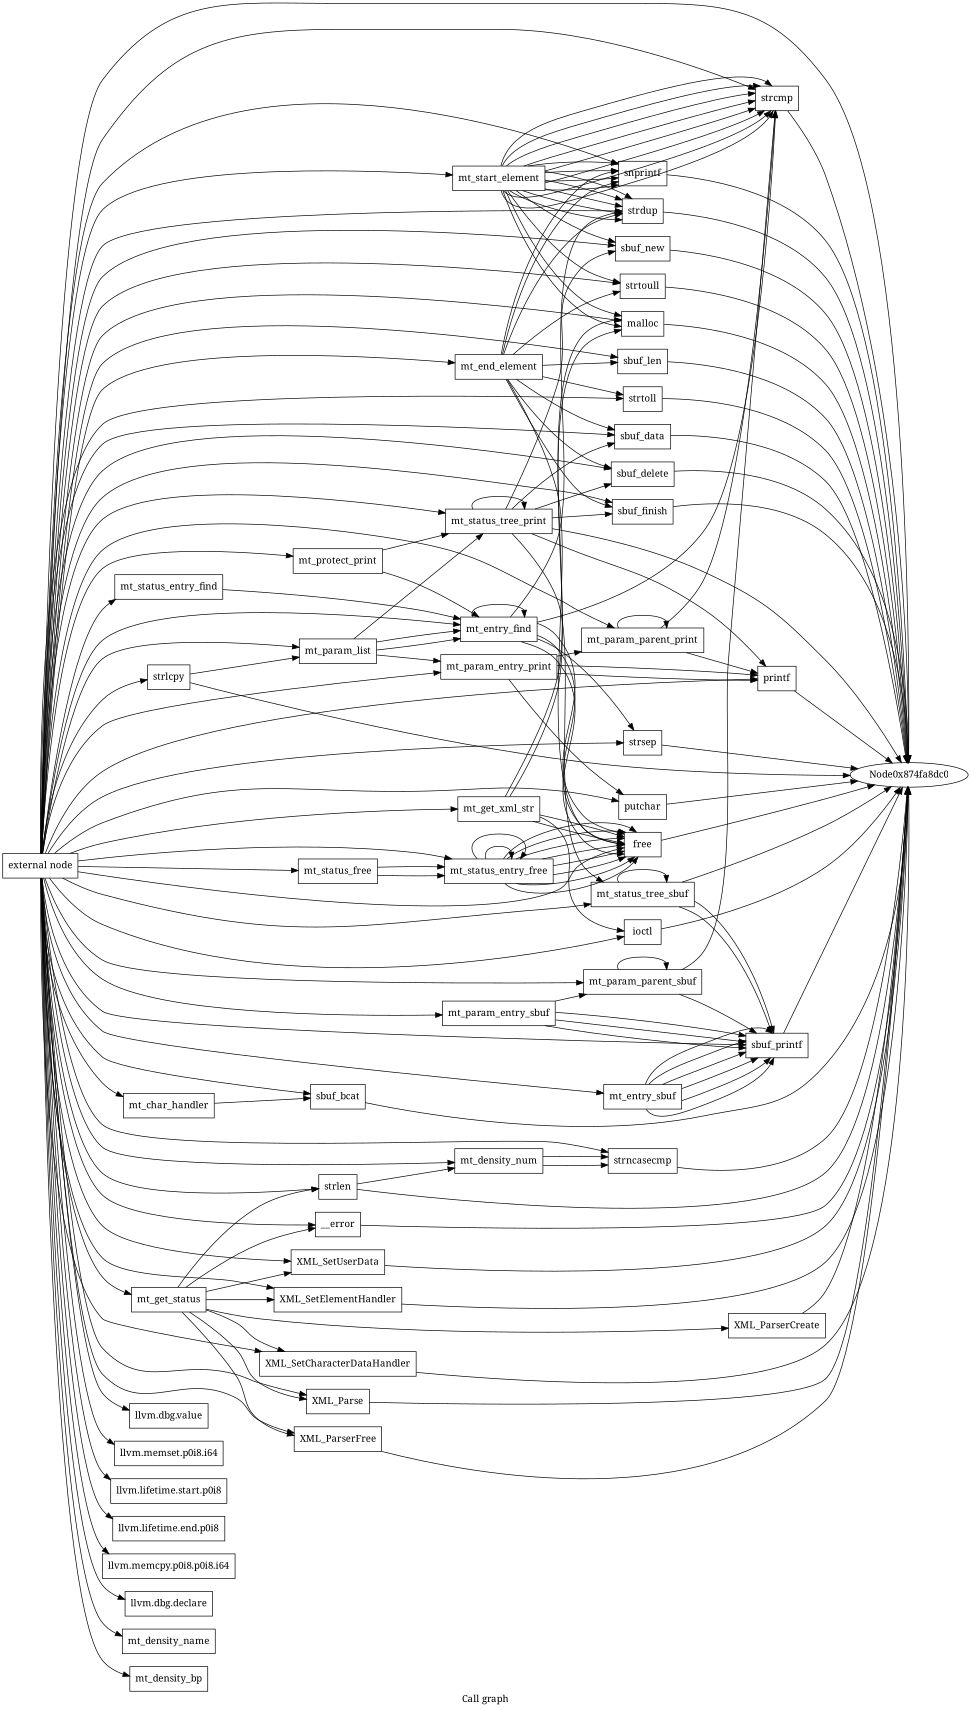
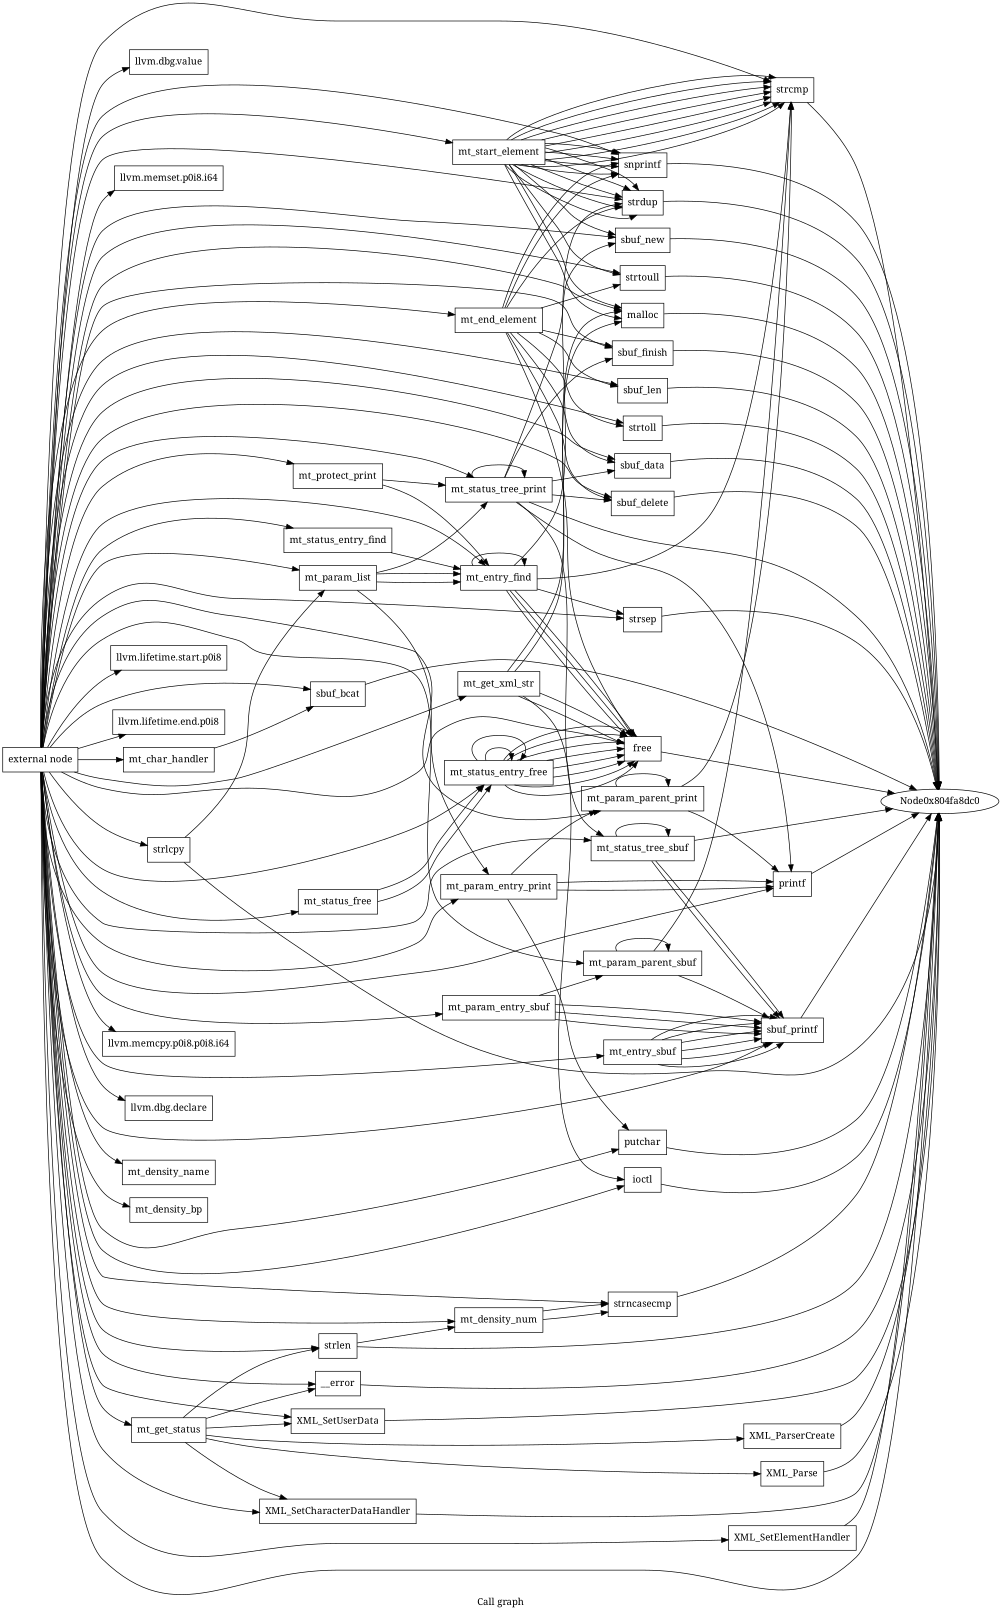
(909, 775) -> (940, 801)
(236, 1300) -> none
(87, 1302) -> none
(338, 1439) -> none
